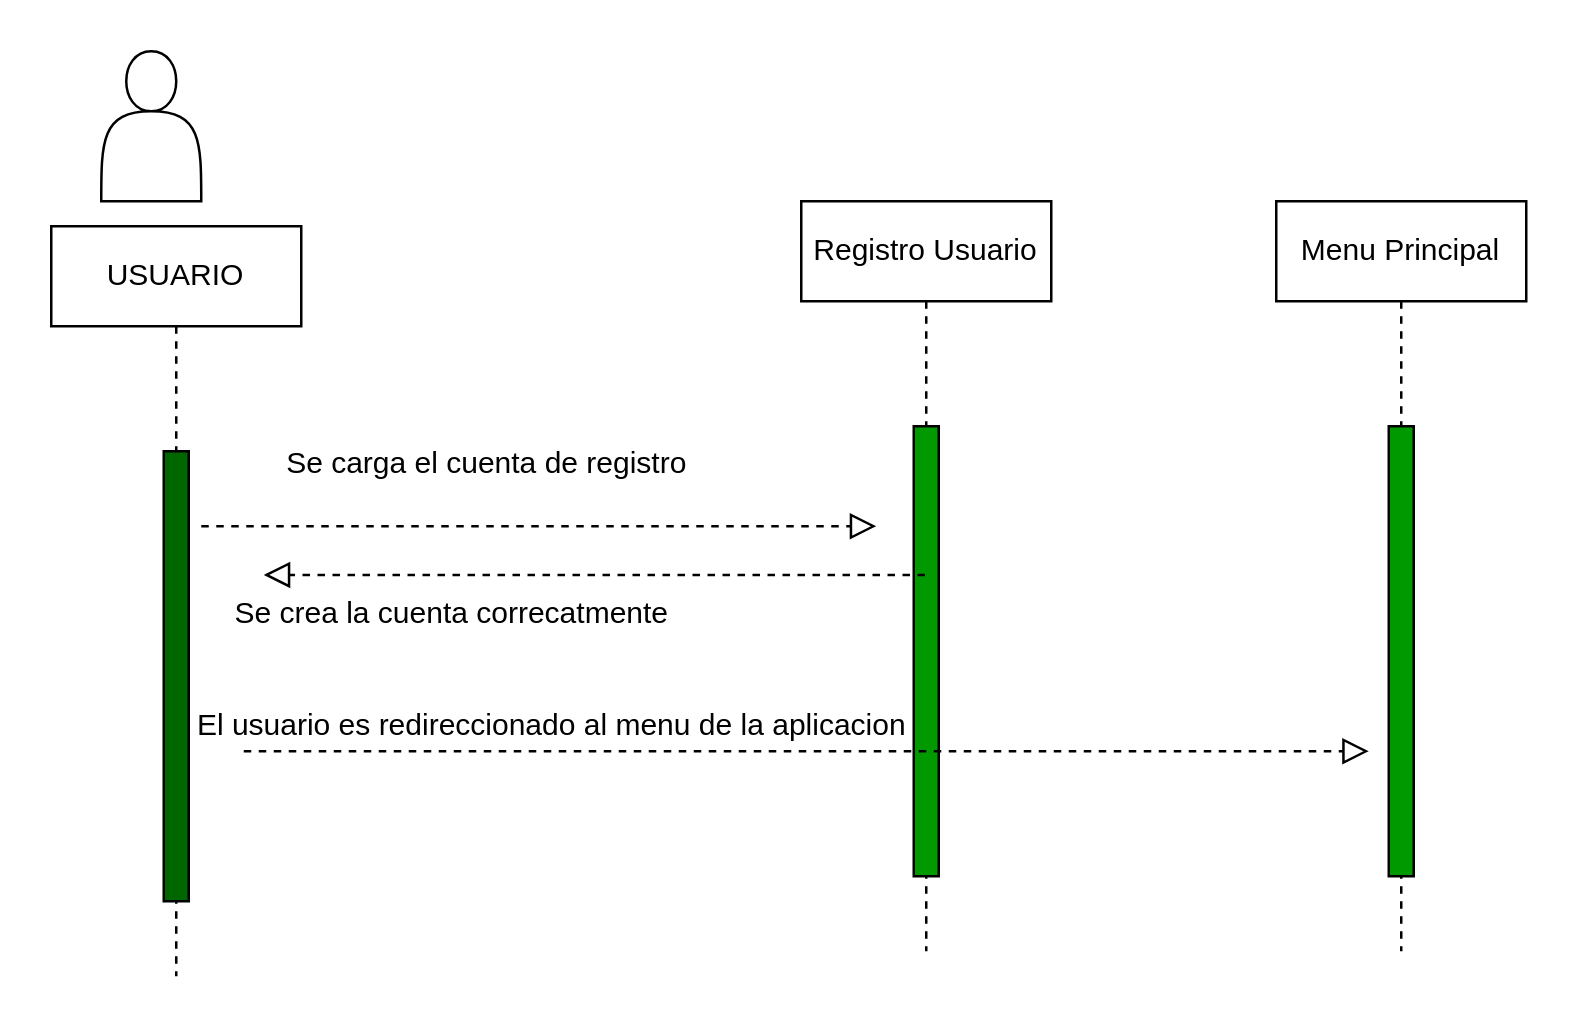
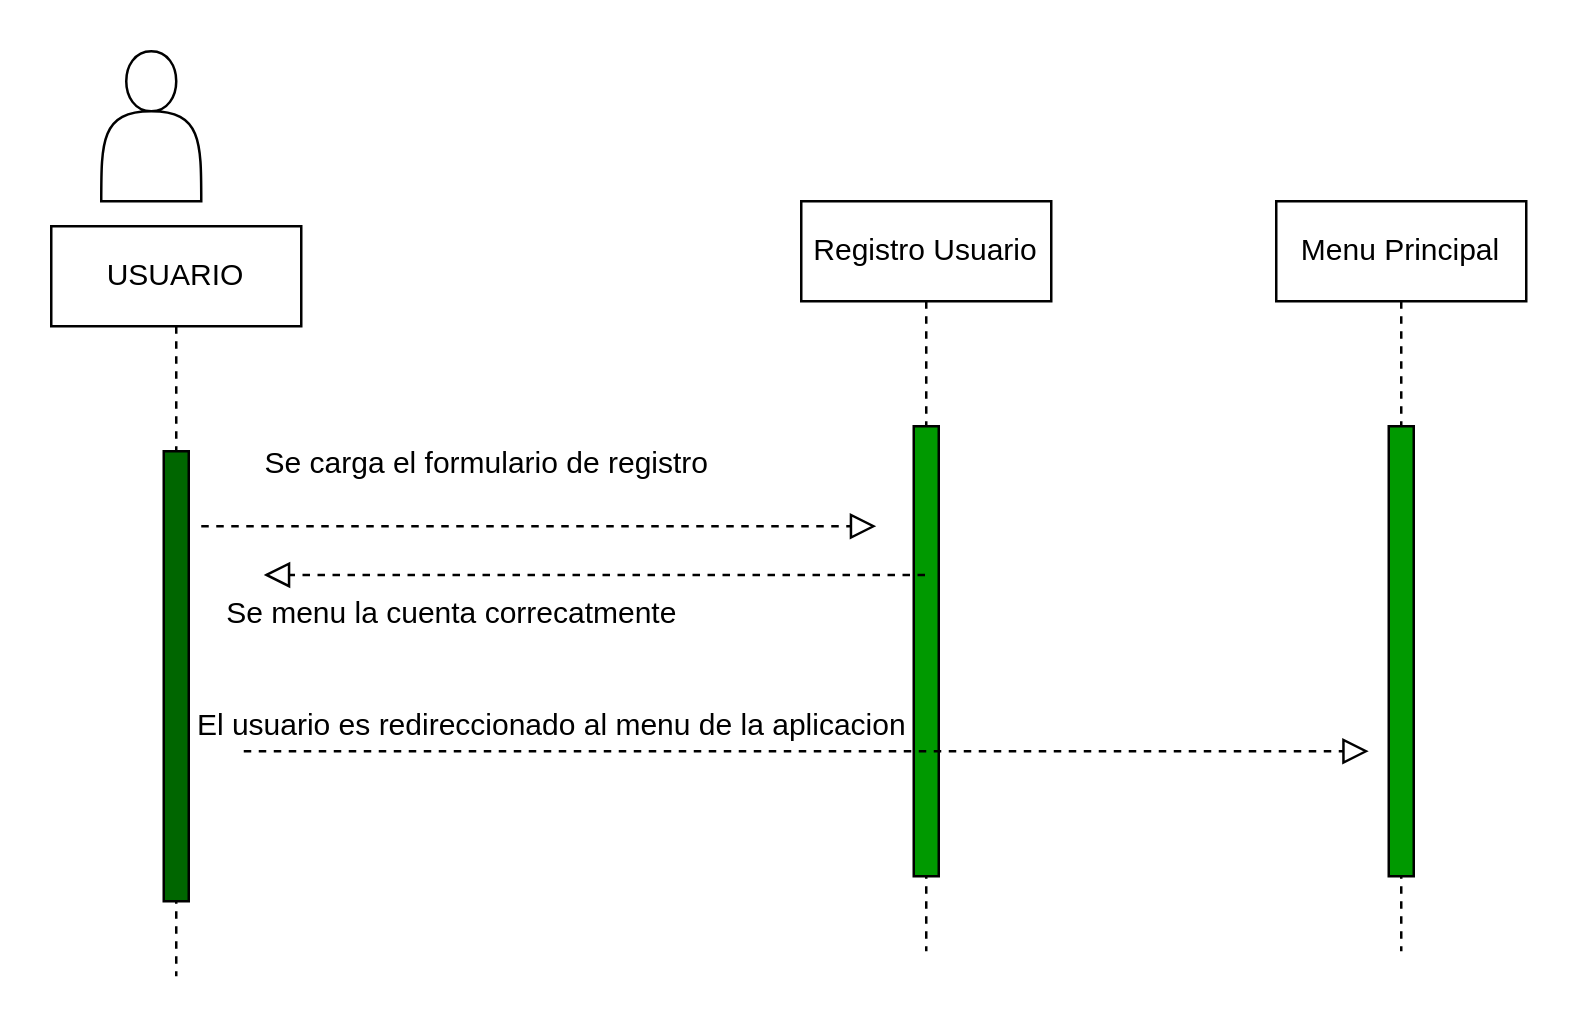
(488, 464) -> (488, 464)
(453, 614) -> (453, 614)
